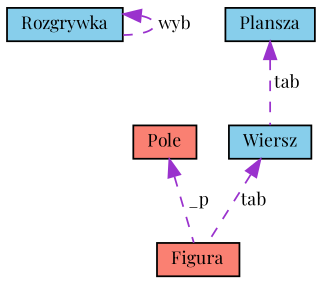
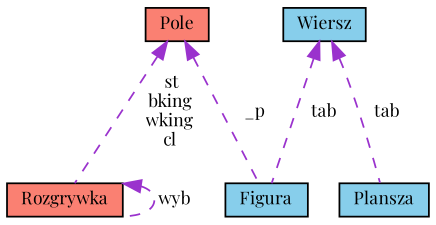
(65, 25) -> (65, 200)
(270, 92) -> (361, 120)
none -> (116, 120)
(198, 260) -> (267, 200)
